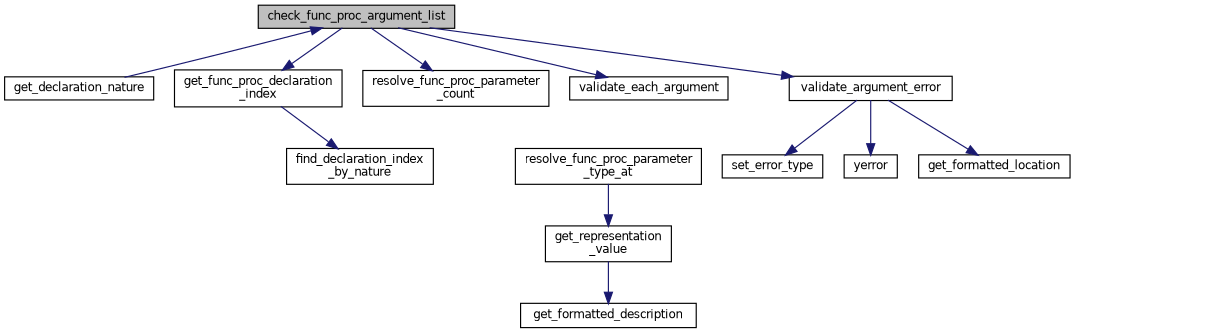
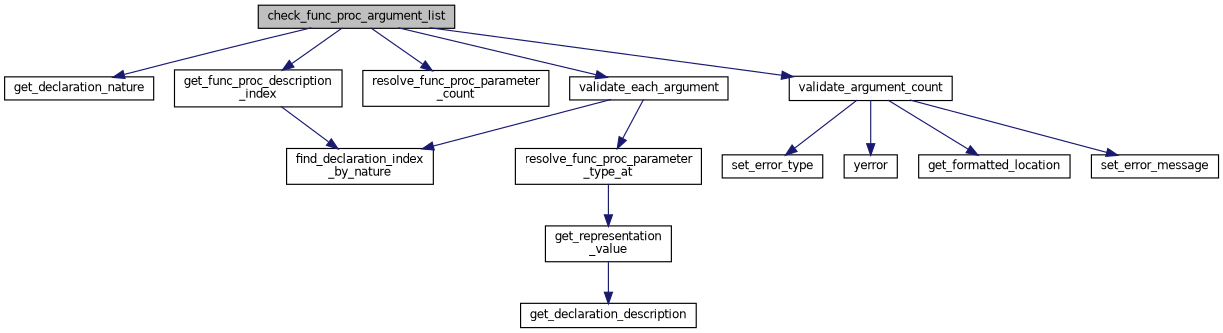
(218, 55) -> (218, 51)
(258, 88) -> (258, 88)
(871, 88) -> (871, 88)
none -> (633, 119)
none -> (522, 123)
none -> (1155, 166)
(608, 315) -> (608, 315)
